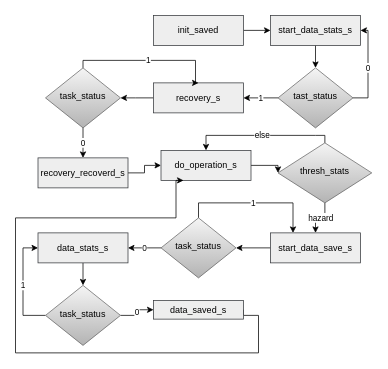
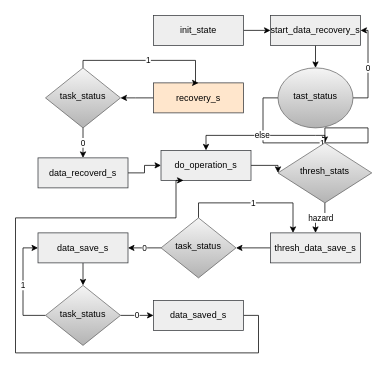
(198, 30) -> (198, 30)
(315, 30) -> (315, 30)
(198, 98) -> (198, 98)
(257, 98) -> (315, 143)
(315, 98) -> (315, 98)
(83, 173) -> (83, 173)
(83, 248) -> (83, 248)
(315, 248) -> (315, 248)
(198, 310) -> (198, 315)
